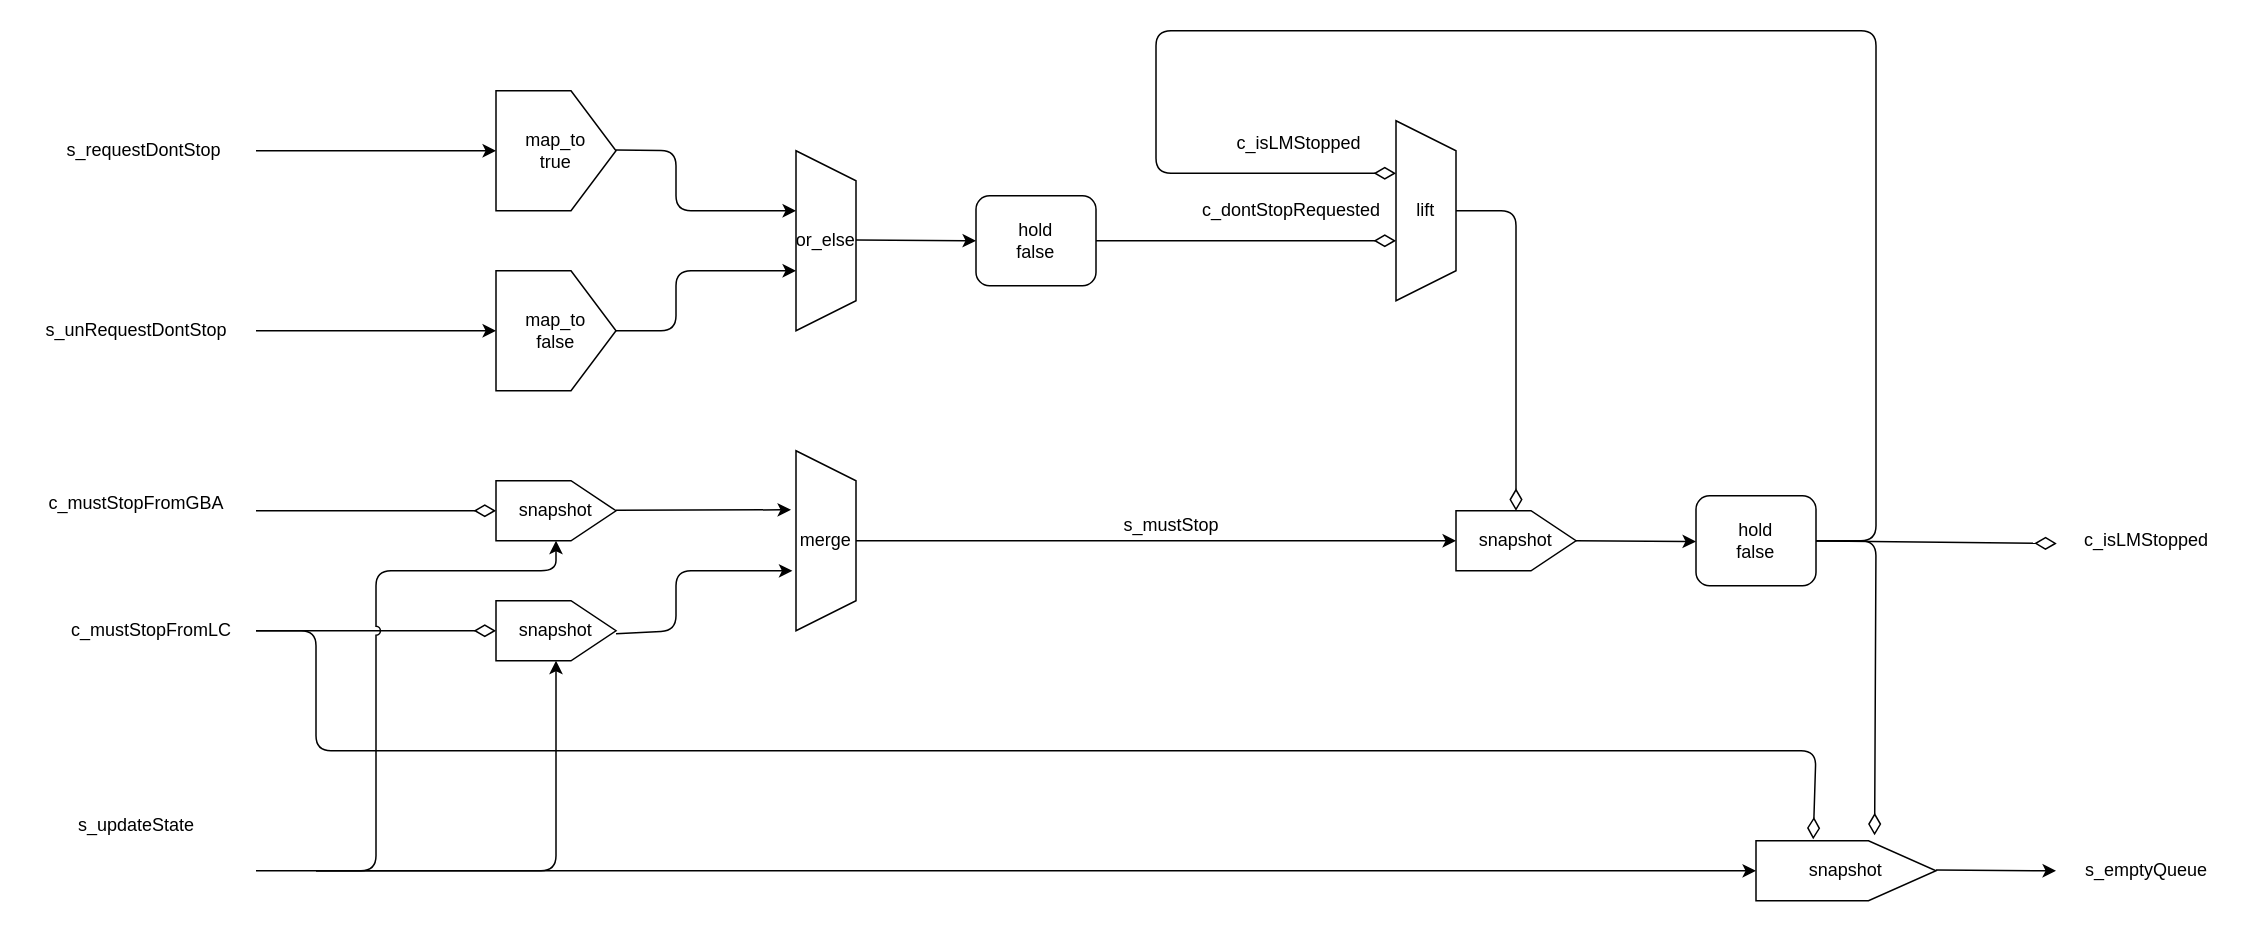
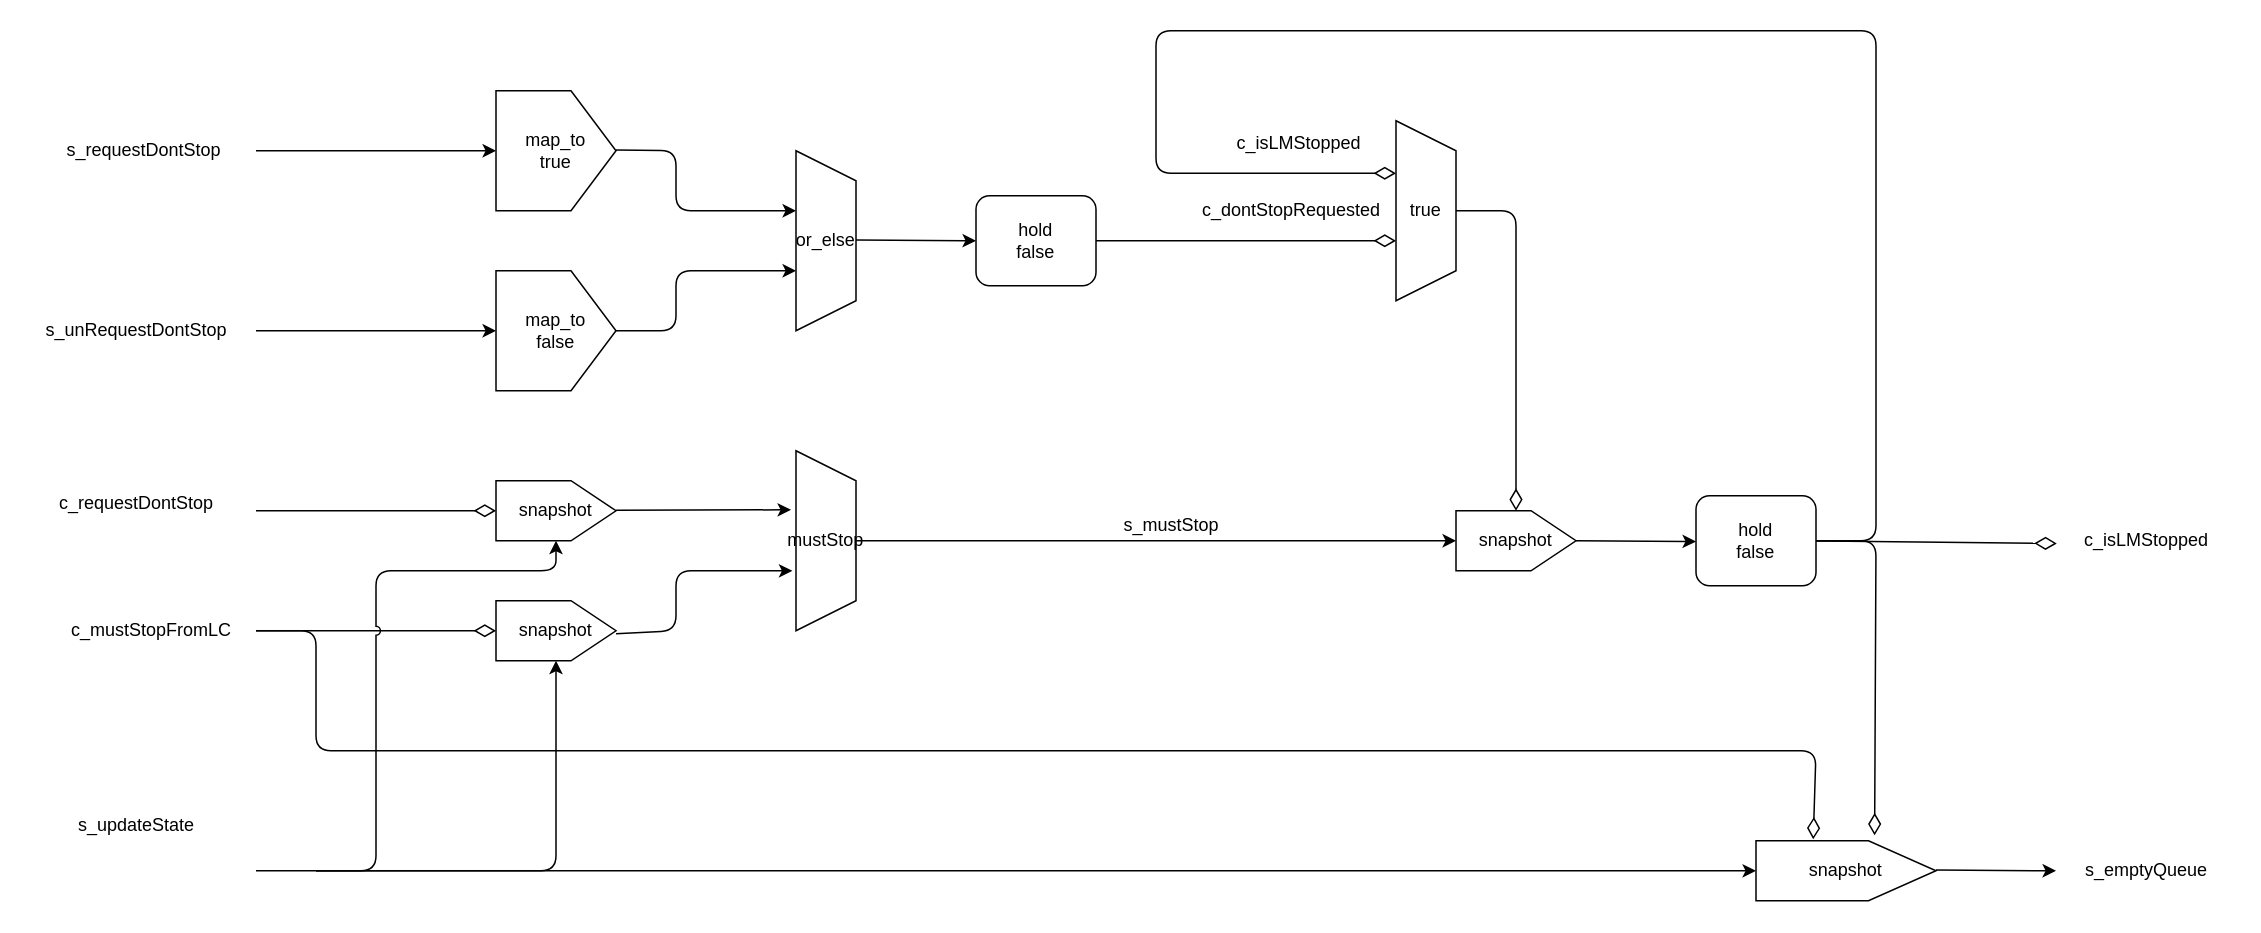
(1426, 211) -> (1426, 211)
(137, 503) -> (137, 503)
(826, 541) -> (826, 541)
